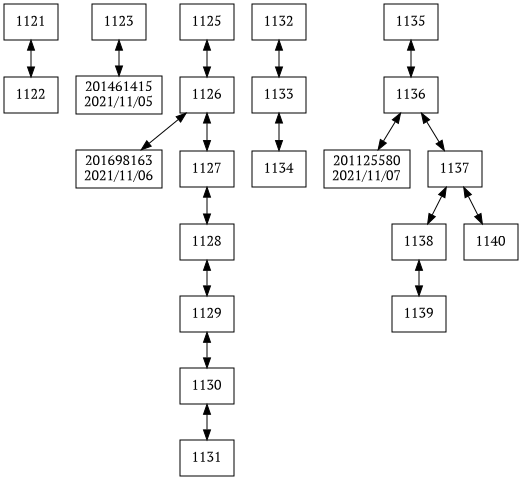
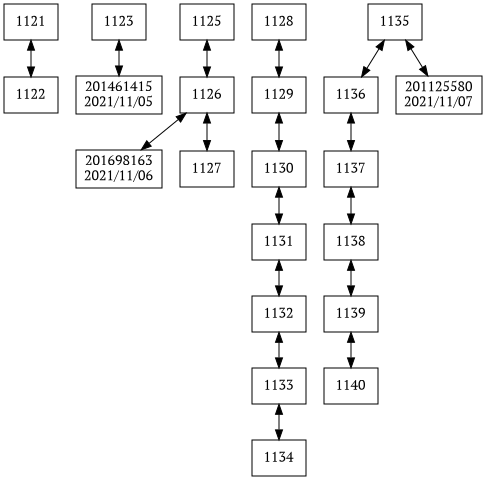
(389, 131) -> (417, 58)
(207, 206) -> none
(473, 206) -> (351, 350)
none -> (279, 278)
